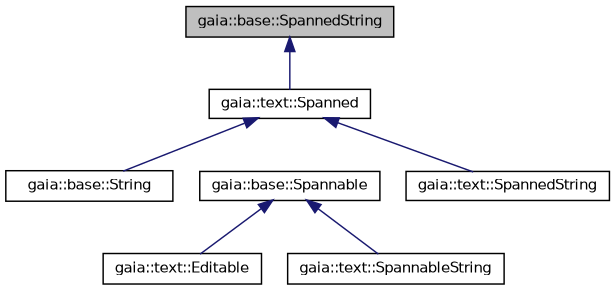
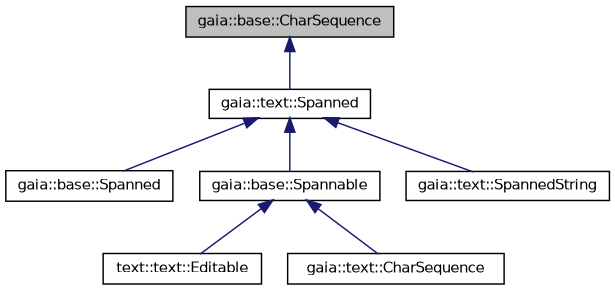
(290, 22) -> (290, 22)
none -> (290, 152)
(89, 186) -> (89, 186)
(182, 269) -> (182, 269)
(396, 269) -> (396, 269)
